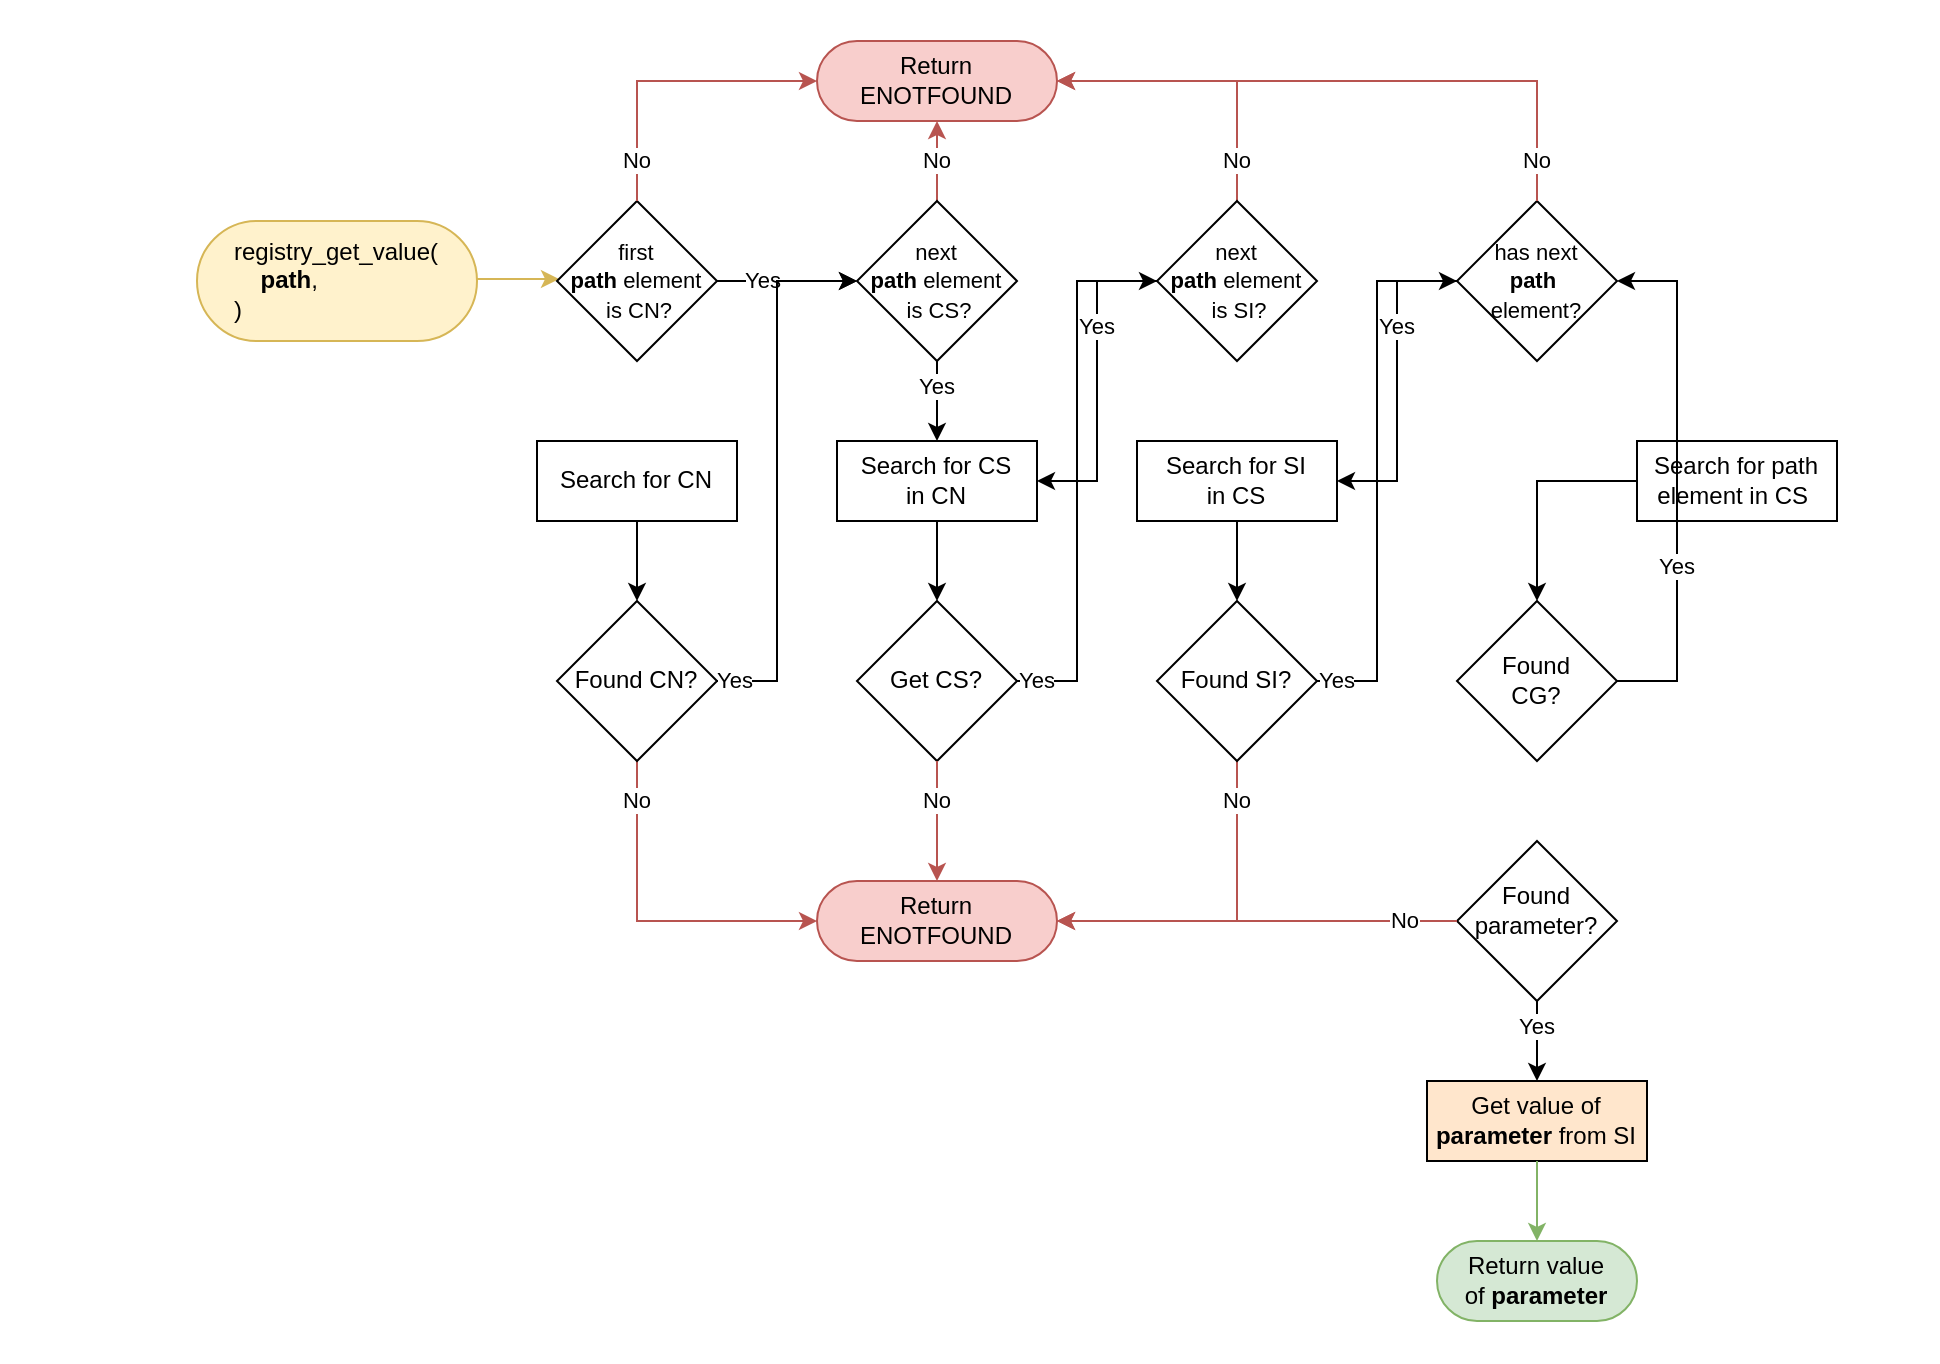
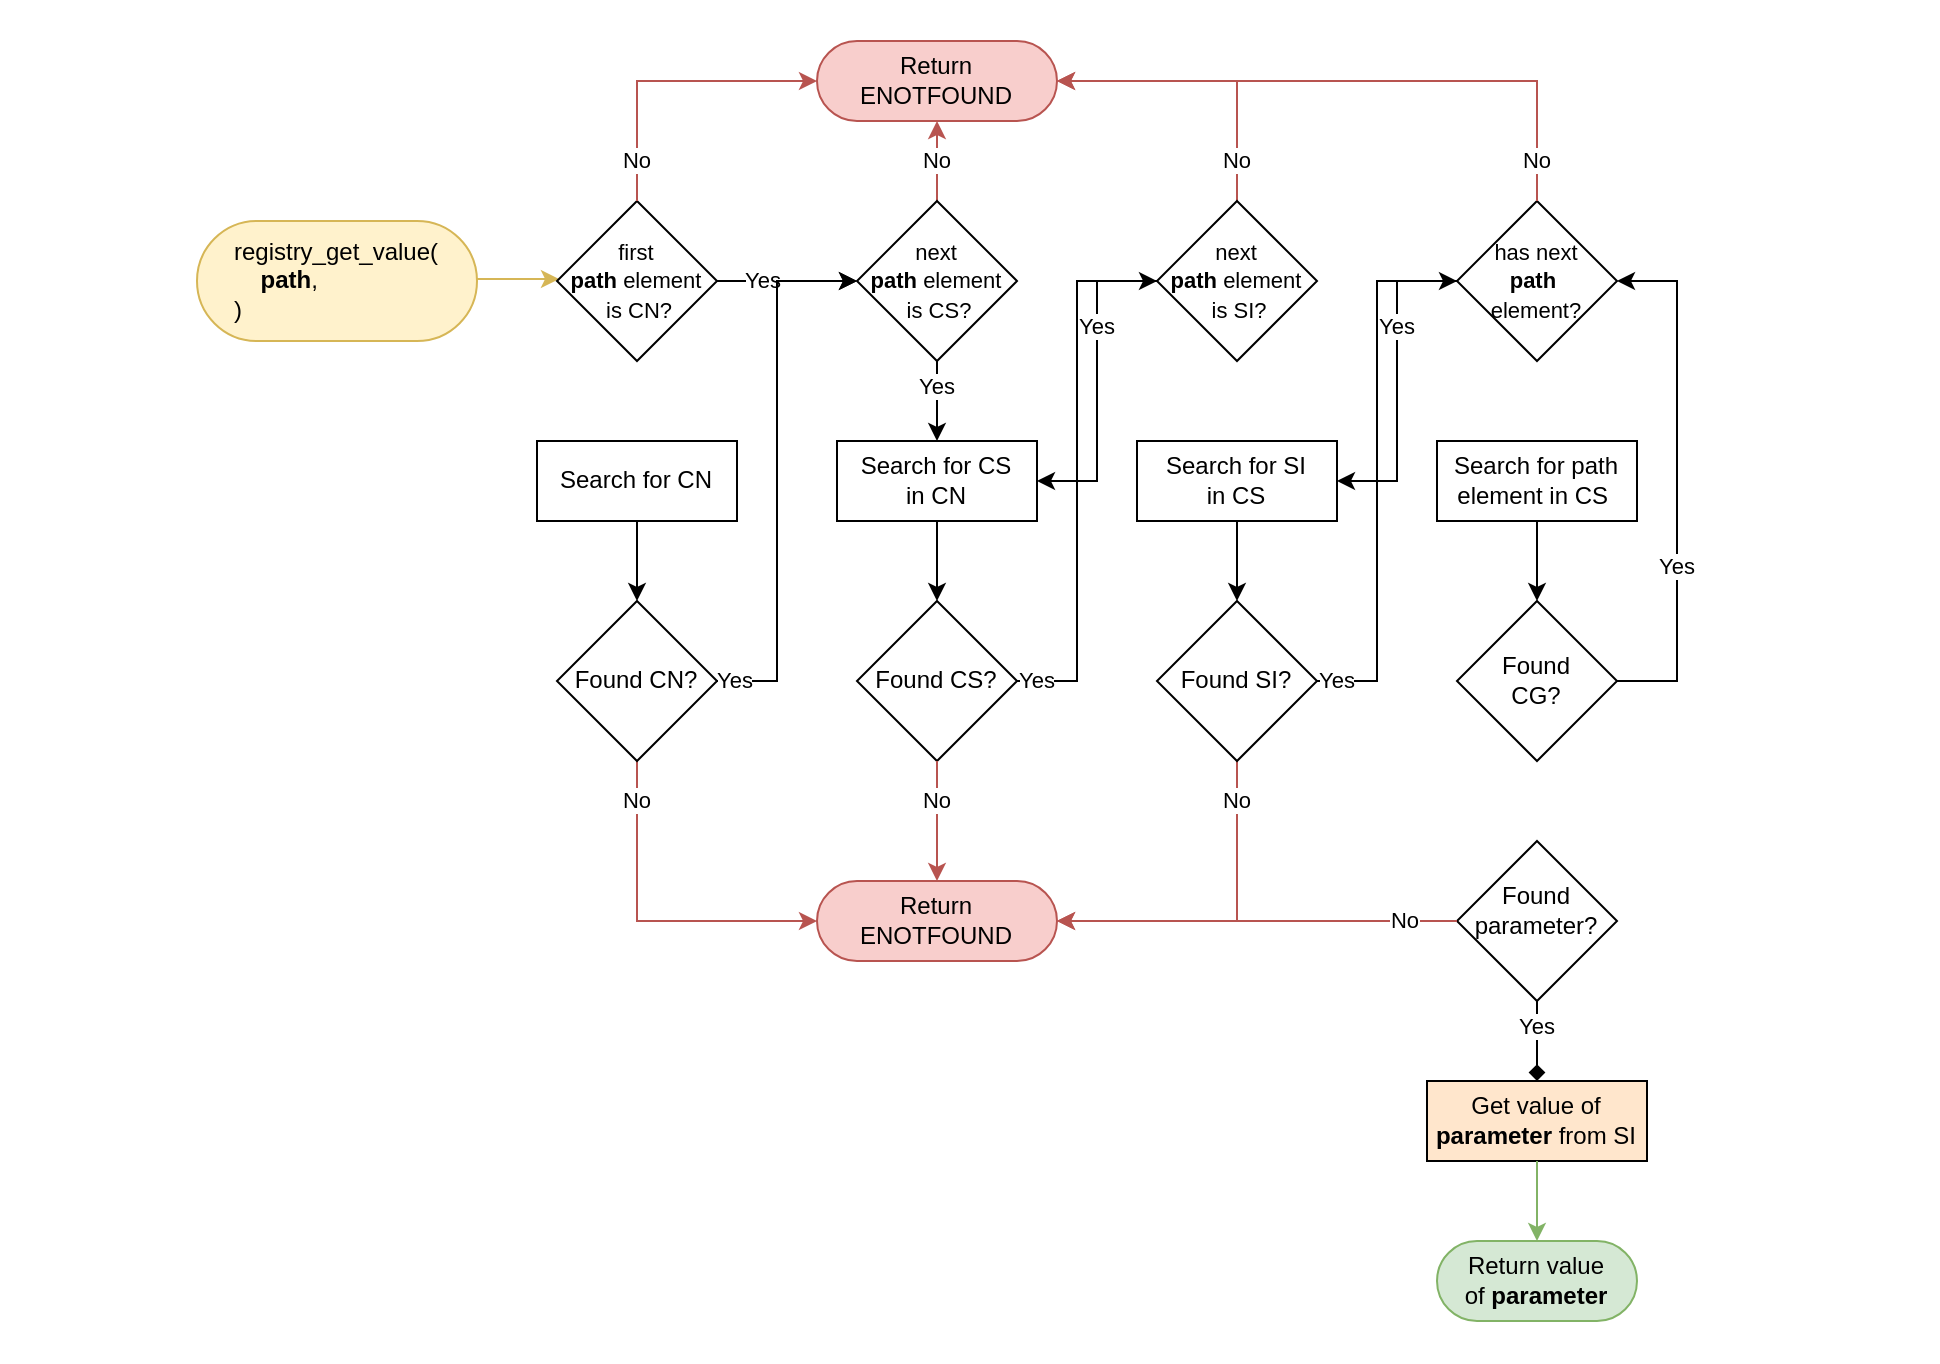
(1737, 481) -> (1537, 481)
(937, 681) -> (937, 681)
(1537, 1066) -> (1537, 1065)
